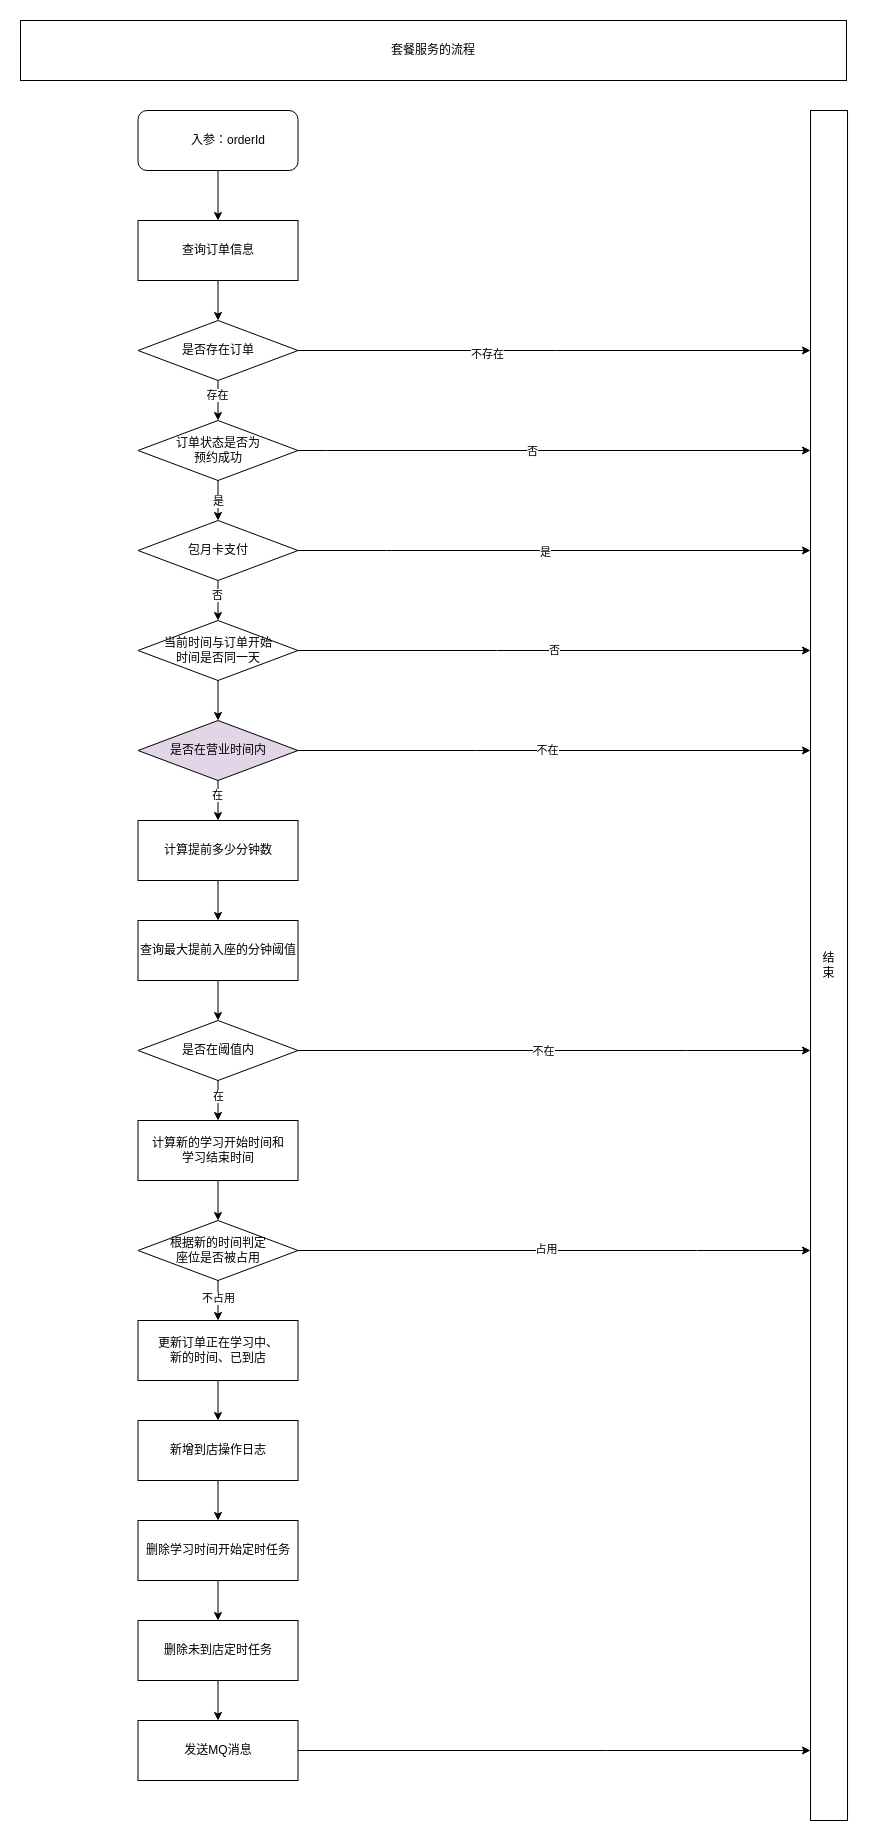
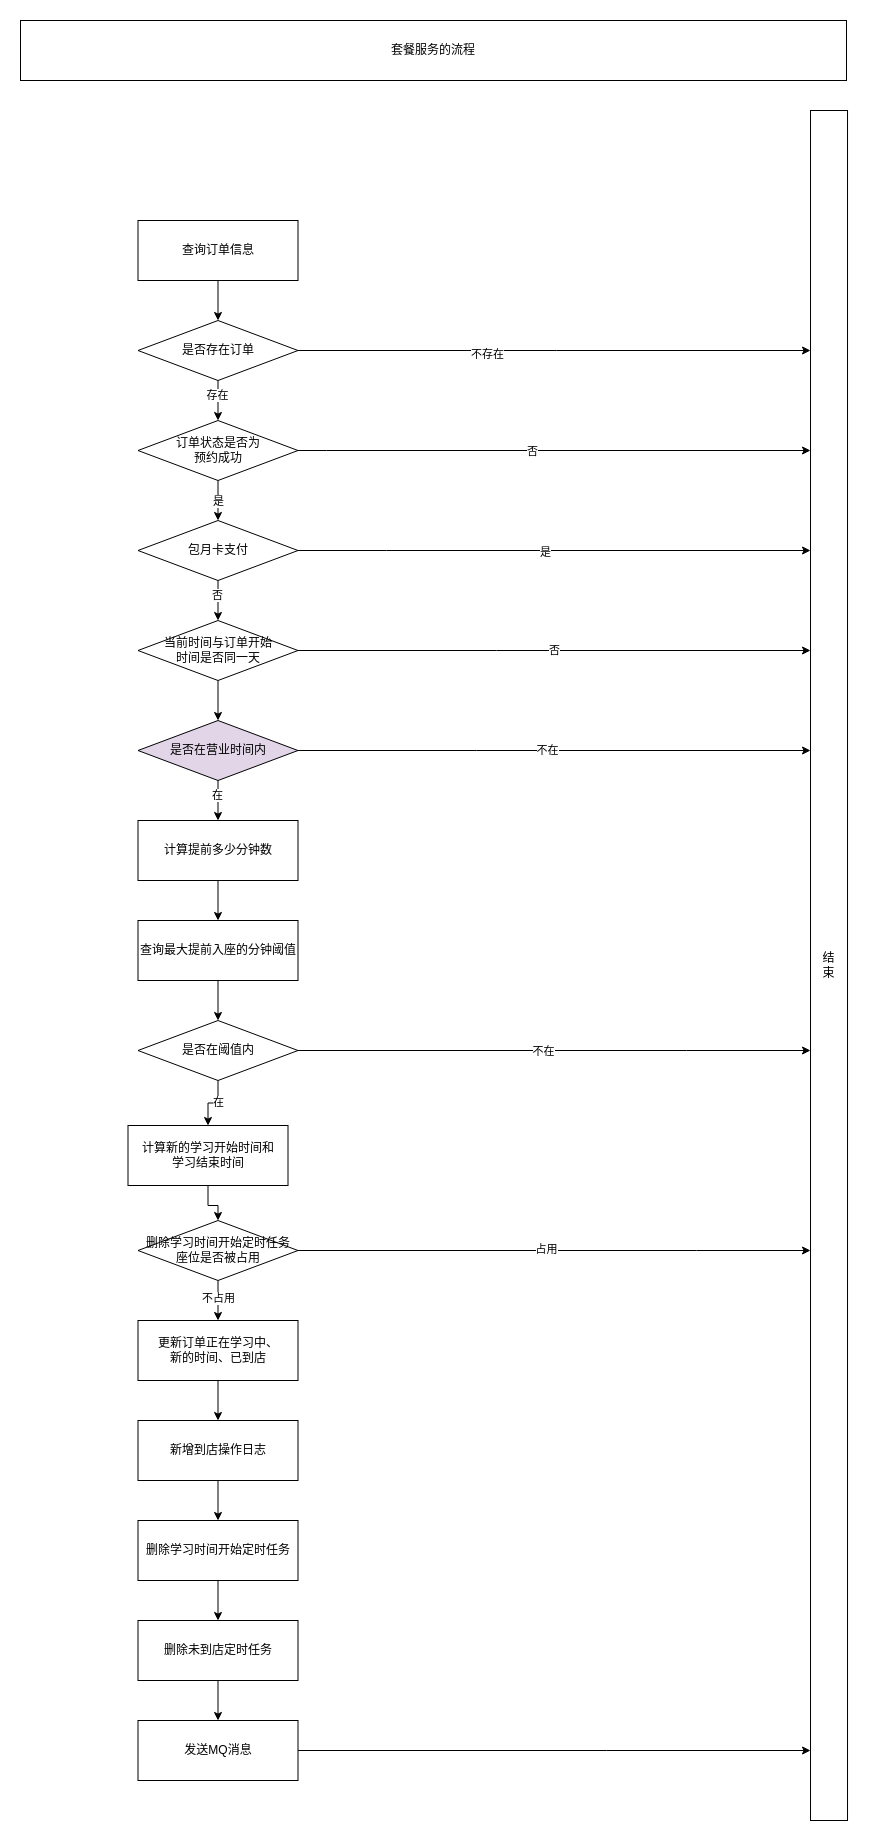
(218, 141) -> none
(218, 192) -> none
(218, 1151) -> (208, 1156)
(219, 1251) -> (219, 1251)
